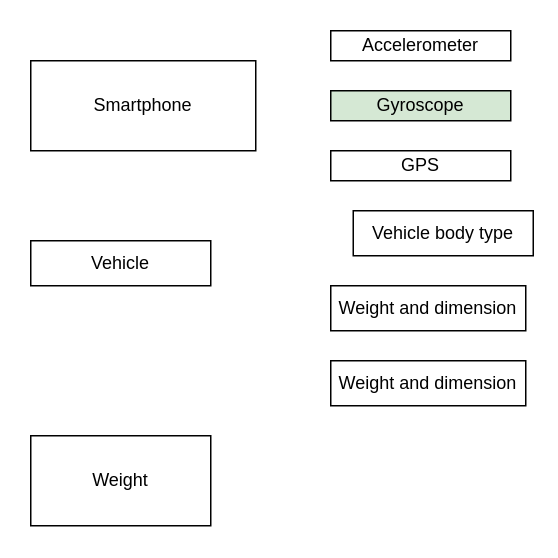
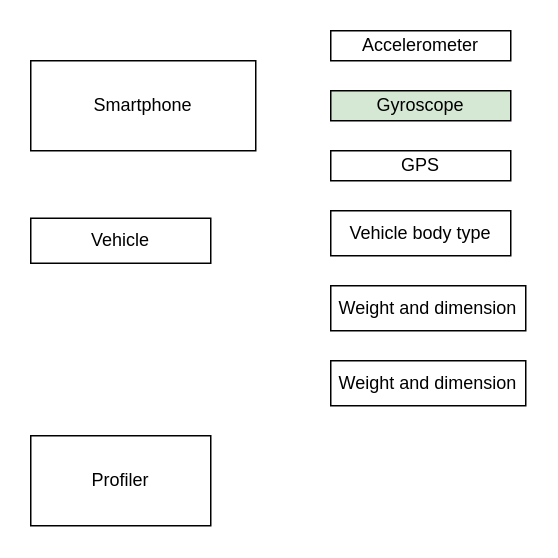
(443, 233) -> (421, 233)
(121, 263) -> (121, 241)
(121, 481) -> (121, 481)
